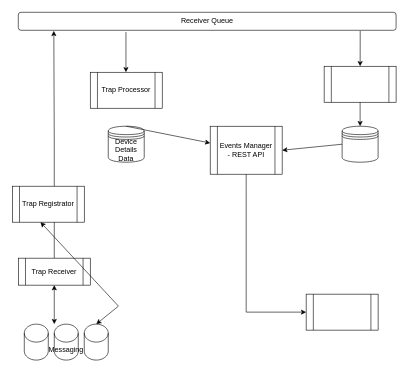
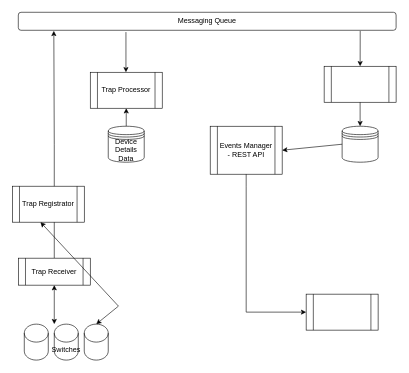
(207, 21) -> (207, 21)
(168, 135) -> (126, 113)
(66, 350) -> (66, 350)
